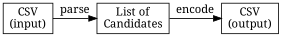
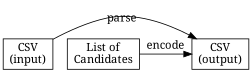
(71, 18) -> (121, 17)
